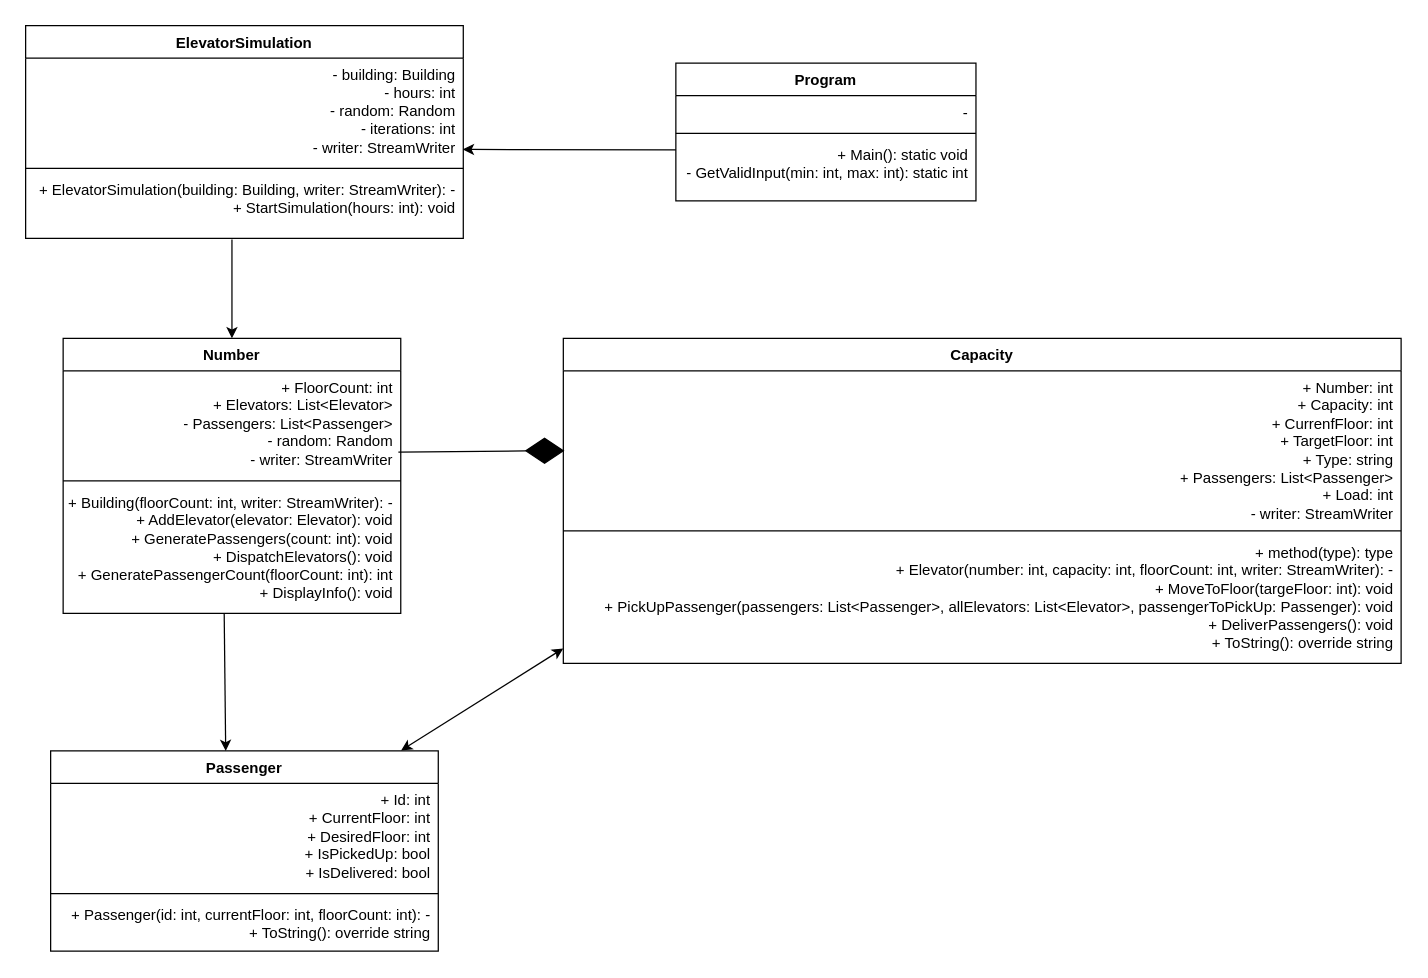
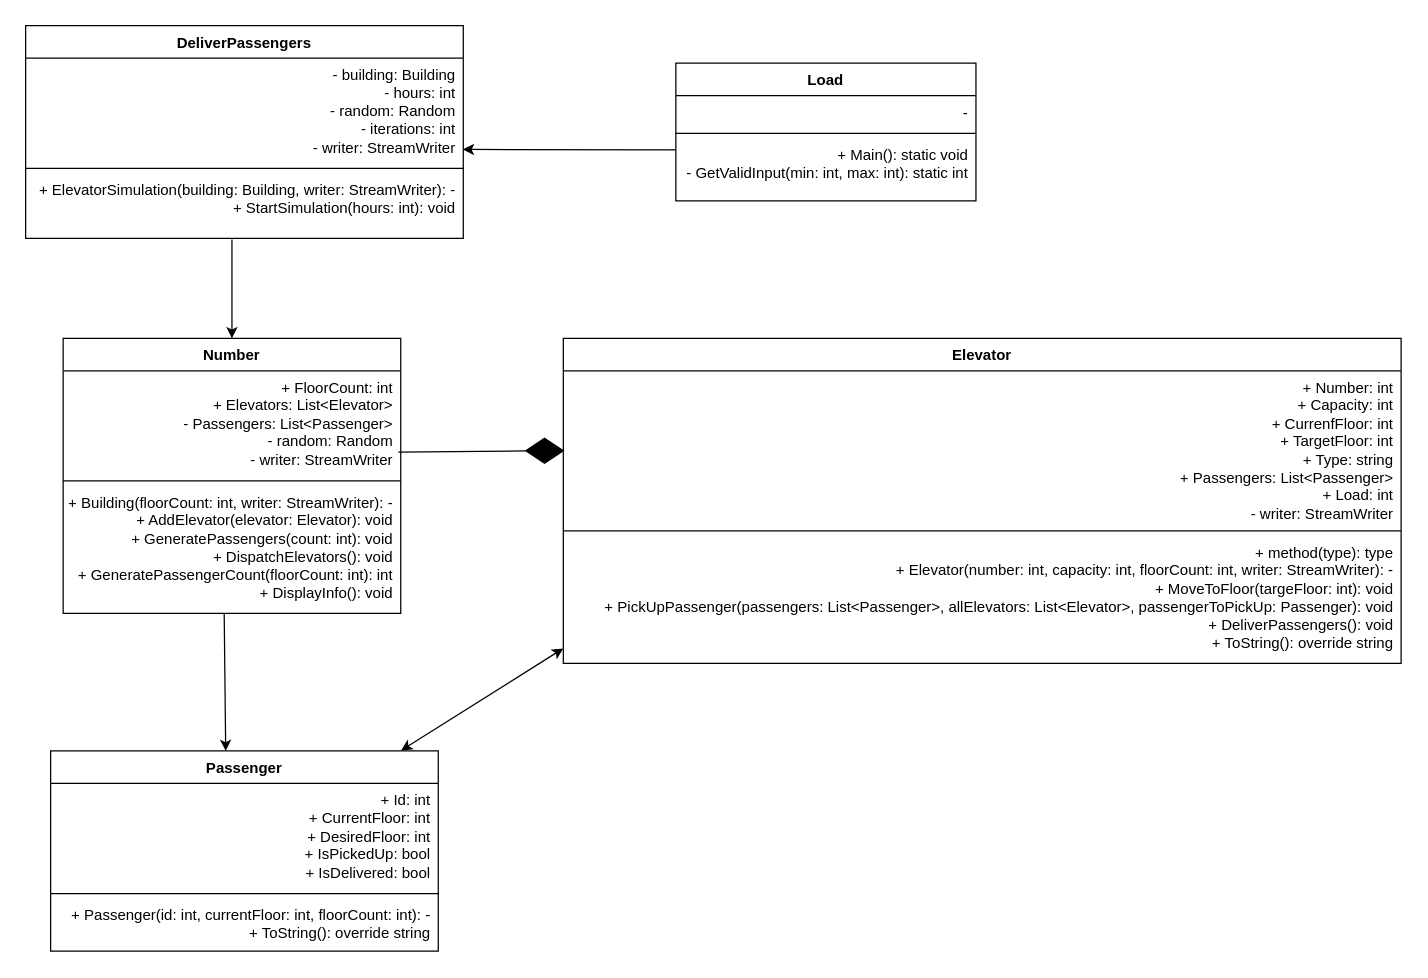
(244, 43) -> (244, 43)
(826, 81) -> (826, 81)
(982, 356) -> (982, 356)
